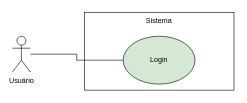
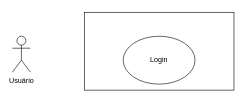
(159, 21) -> none
(77, 57) -> none
(159, 60) -> (159, 60)
